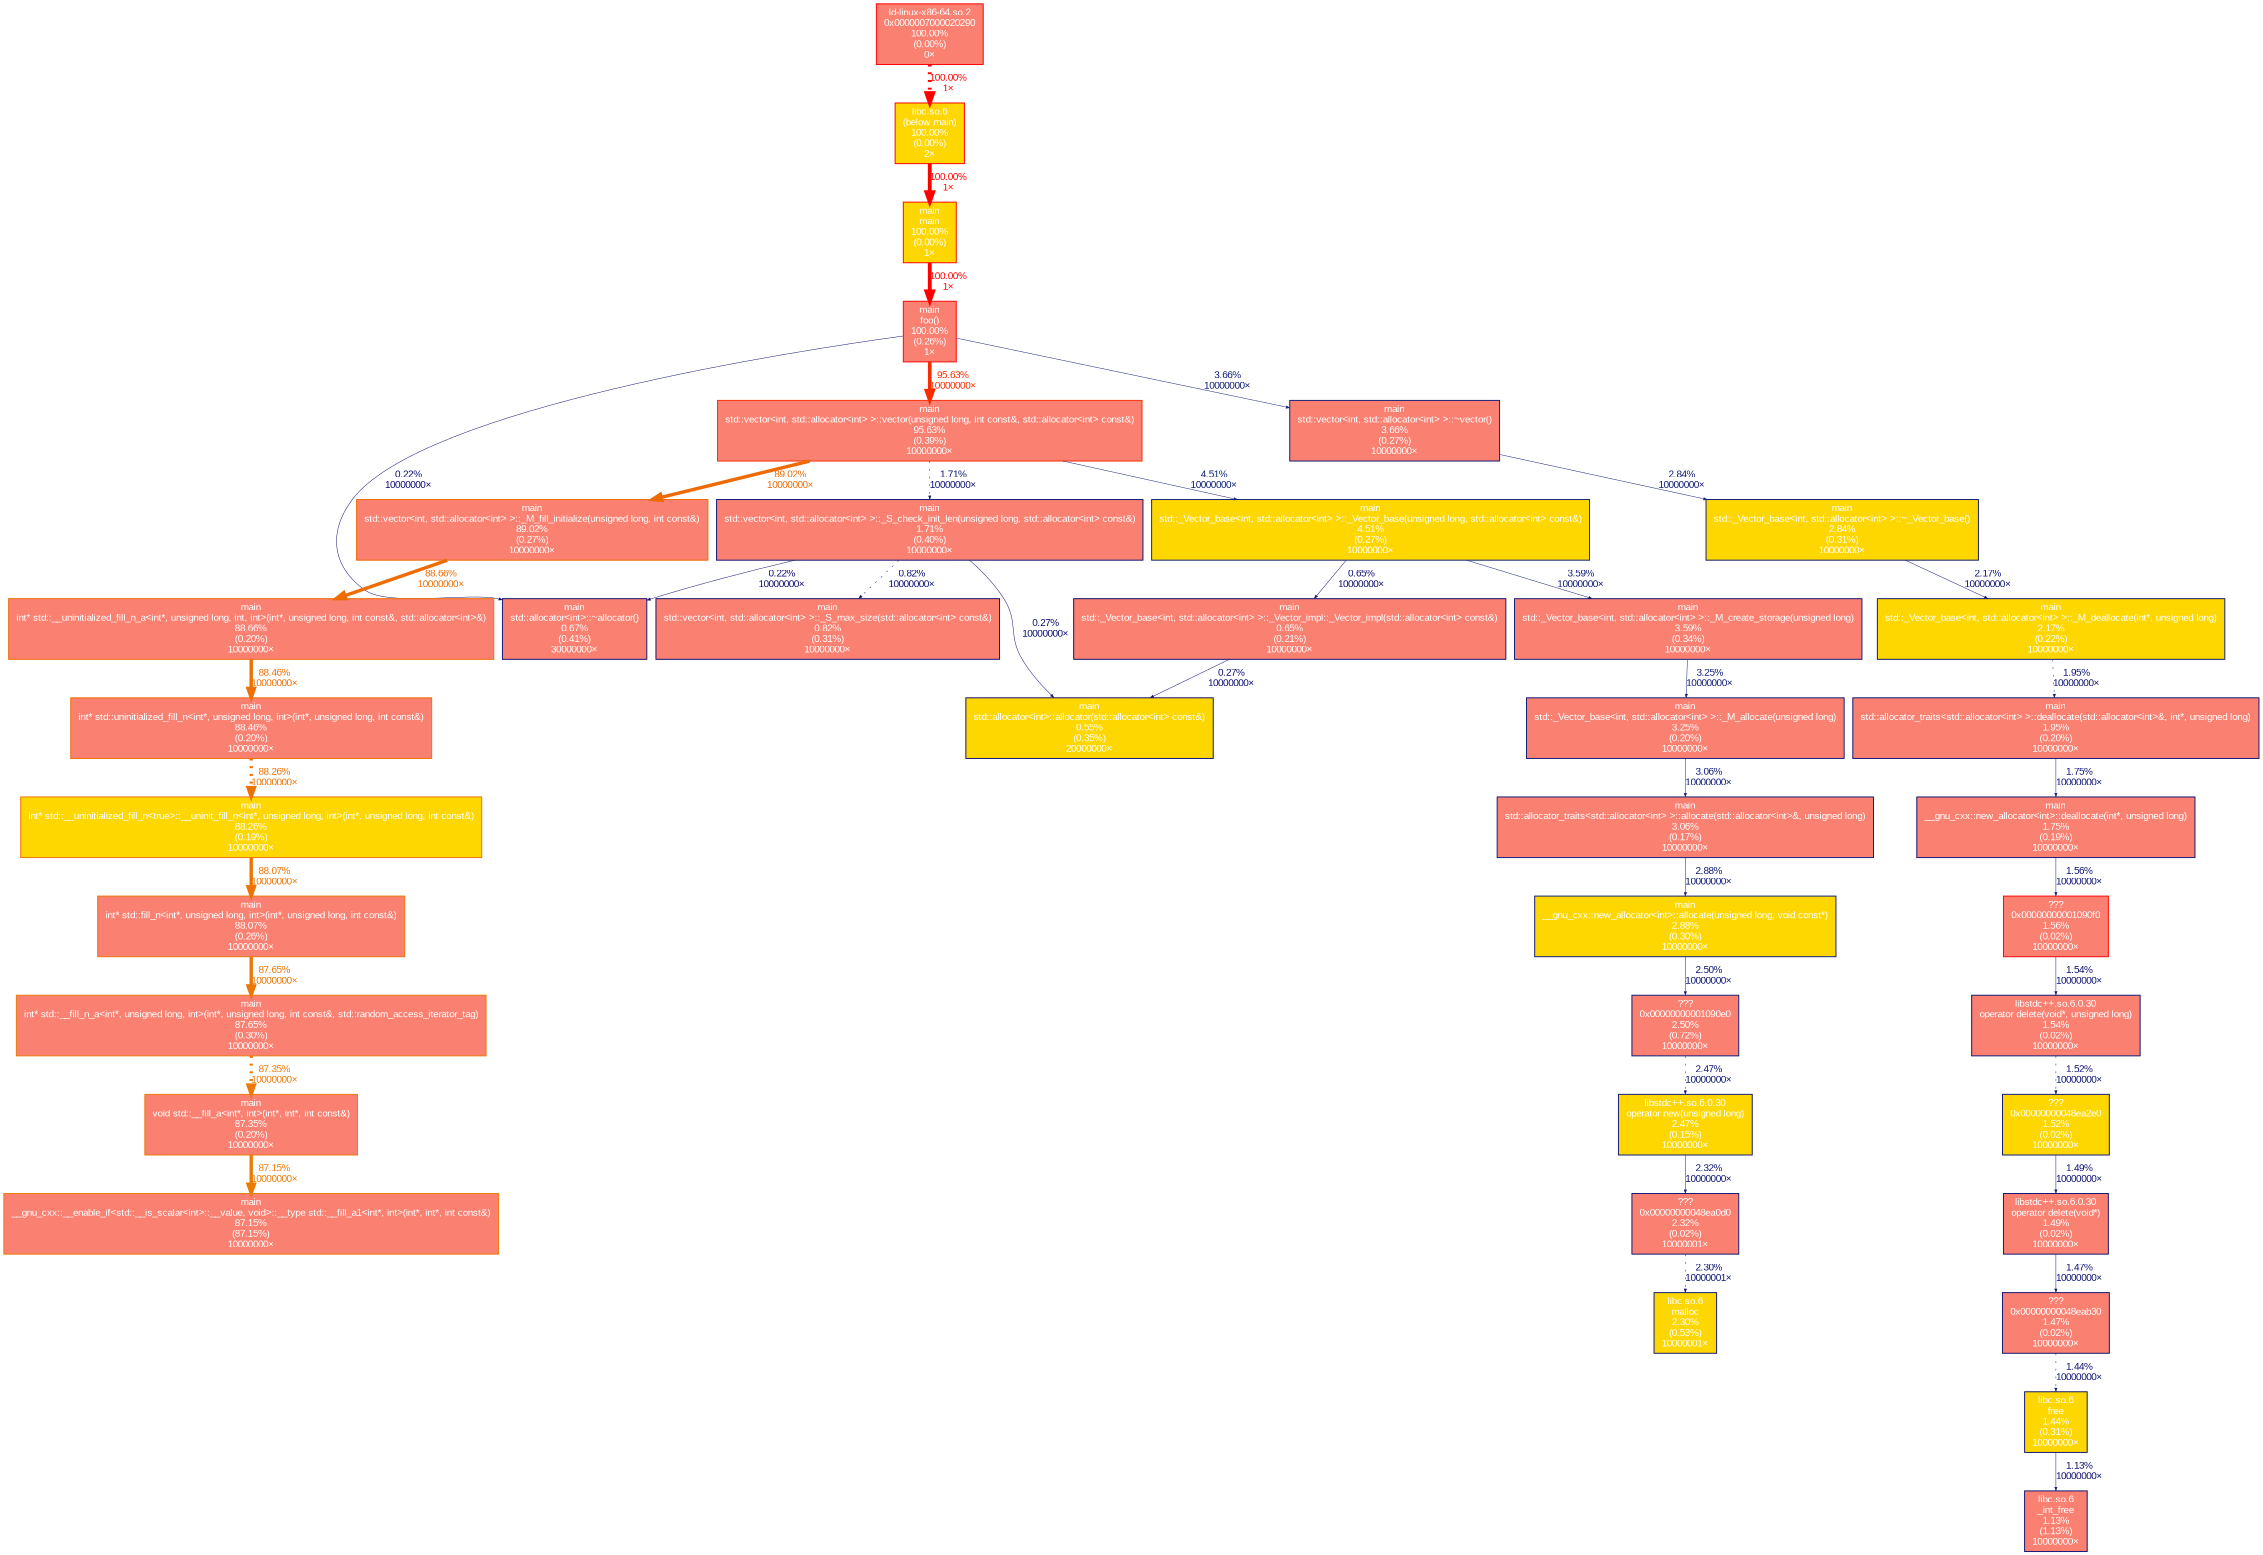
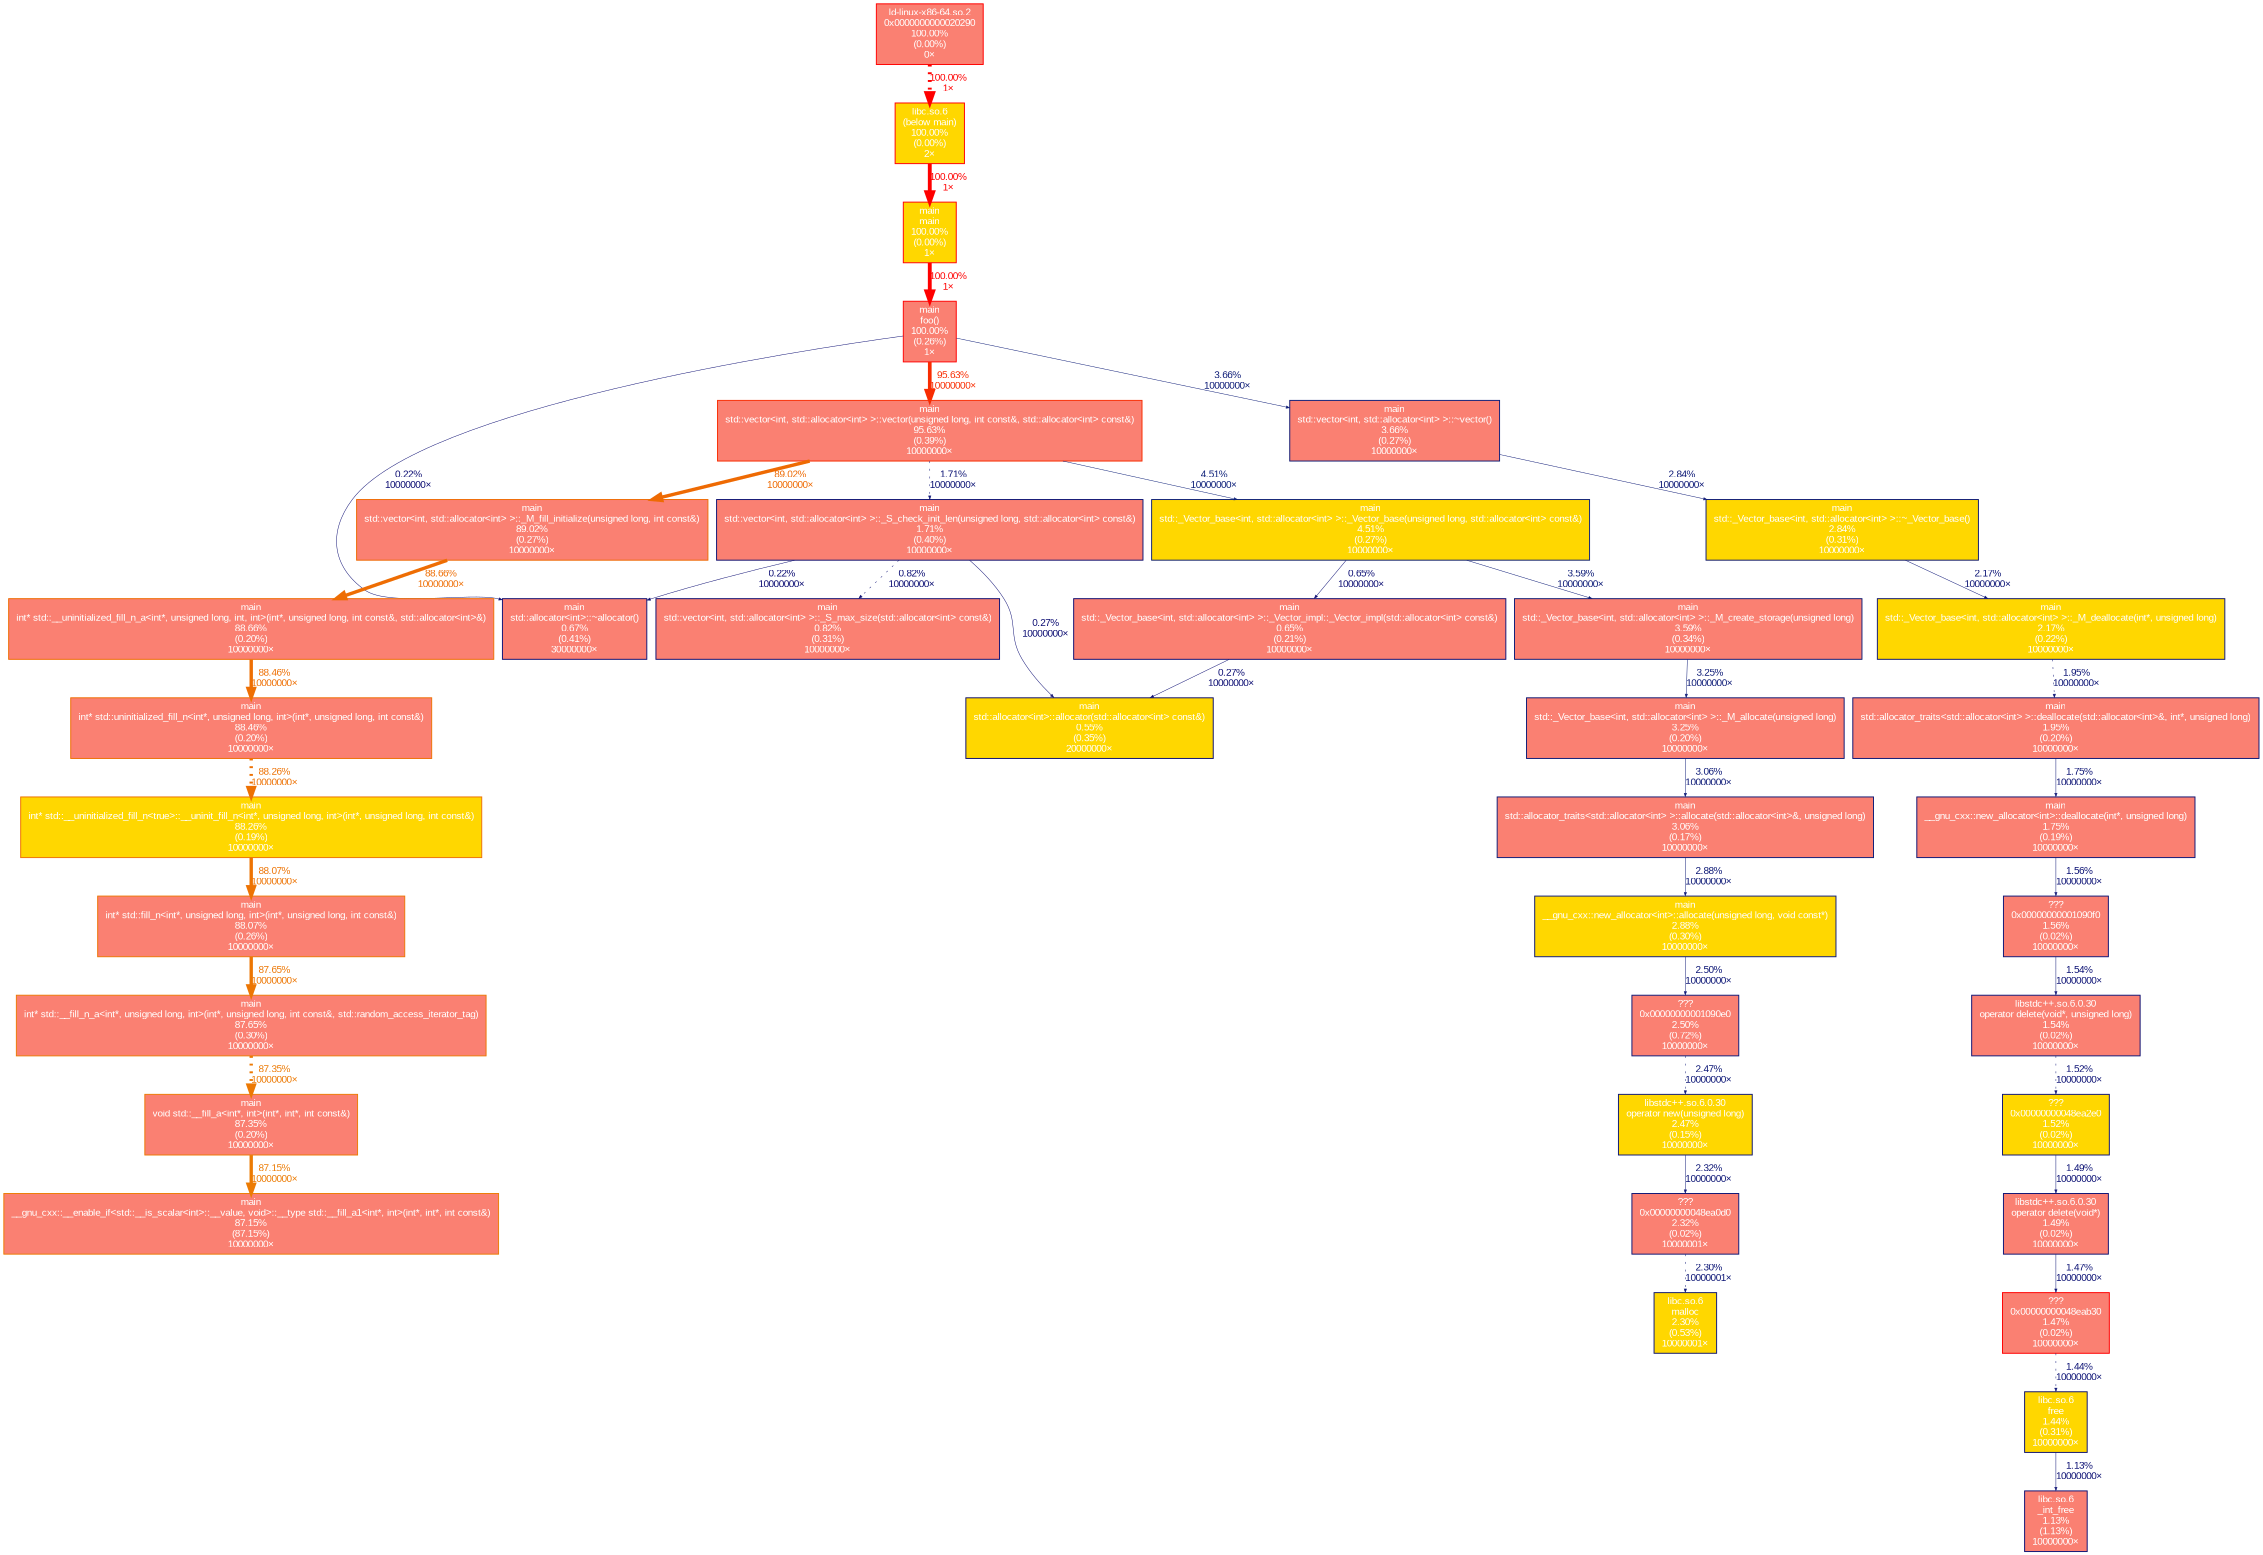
(930, 34) -> (930, 34)
(2056, 926) -> (2056, 926)
(2056, 1323) -> (2056, 1323)
